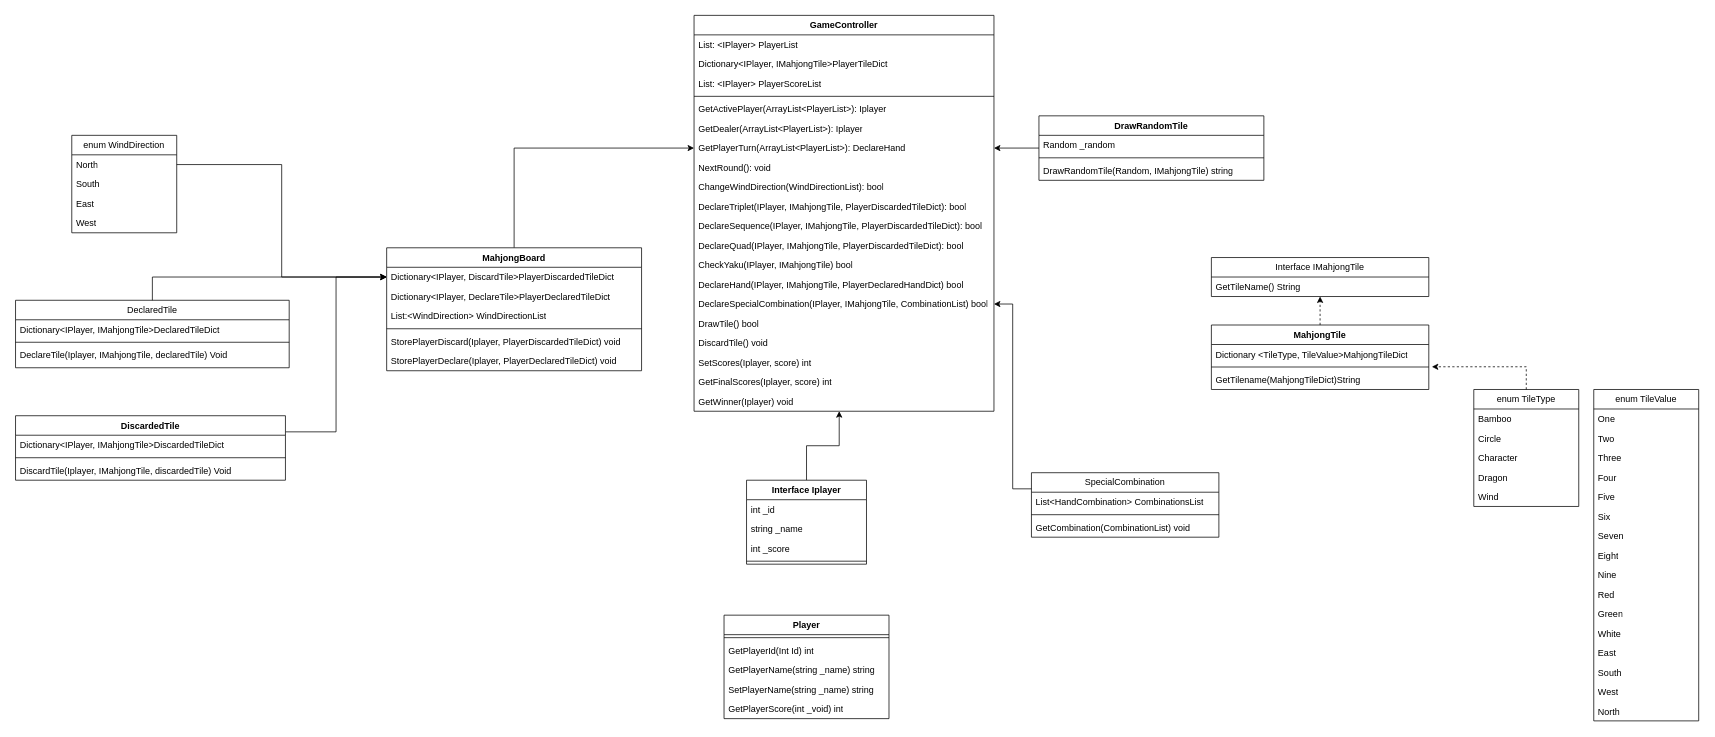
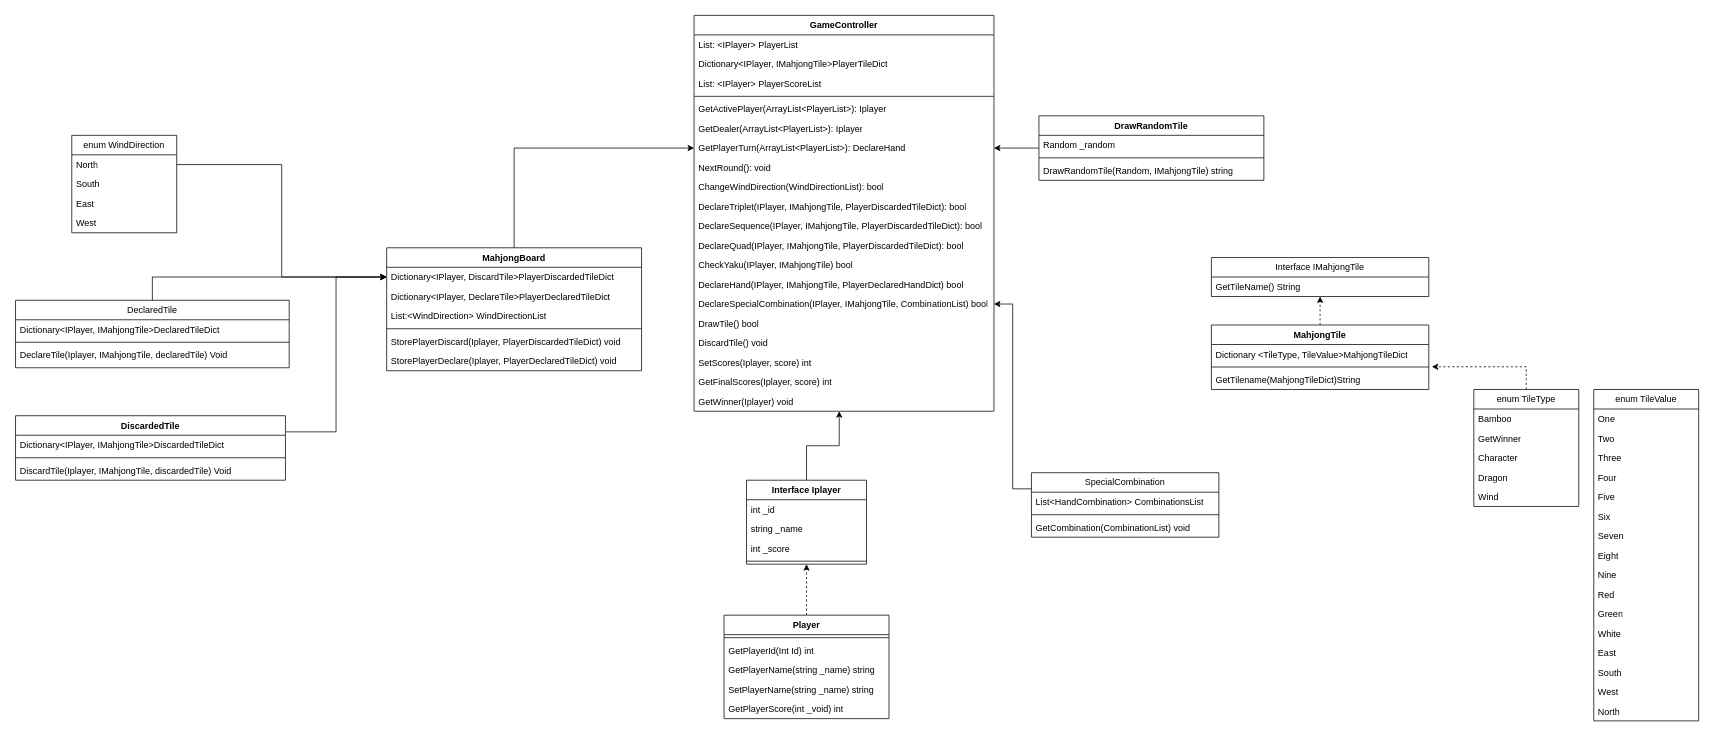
(1491, 439) -> (1500, 439)
none -> (807, 592)
